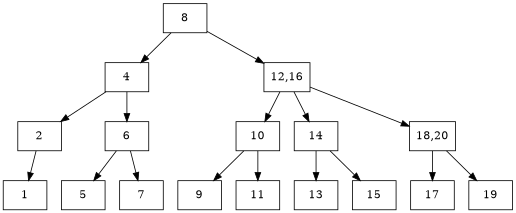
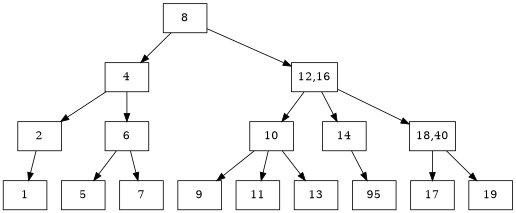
(432, 136) -> (432, 136)
(316, 162) -> (291, 163)
(374, 195) -> (374, 195)
